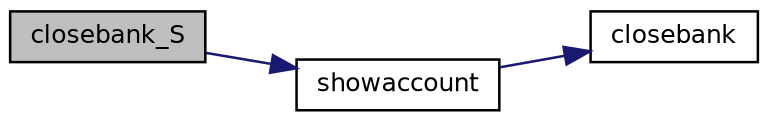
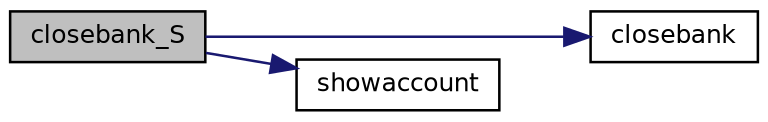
(532, 62) -> (385, 37)
